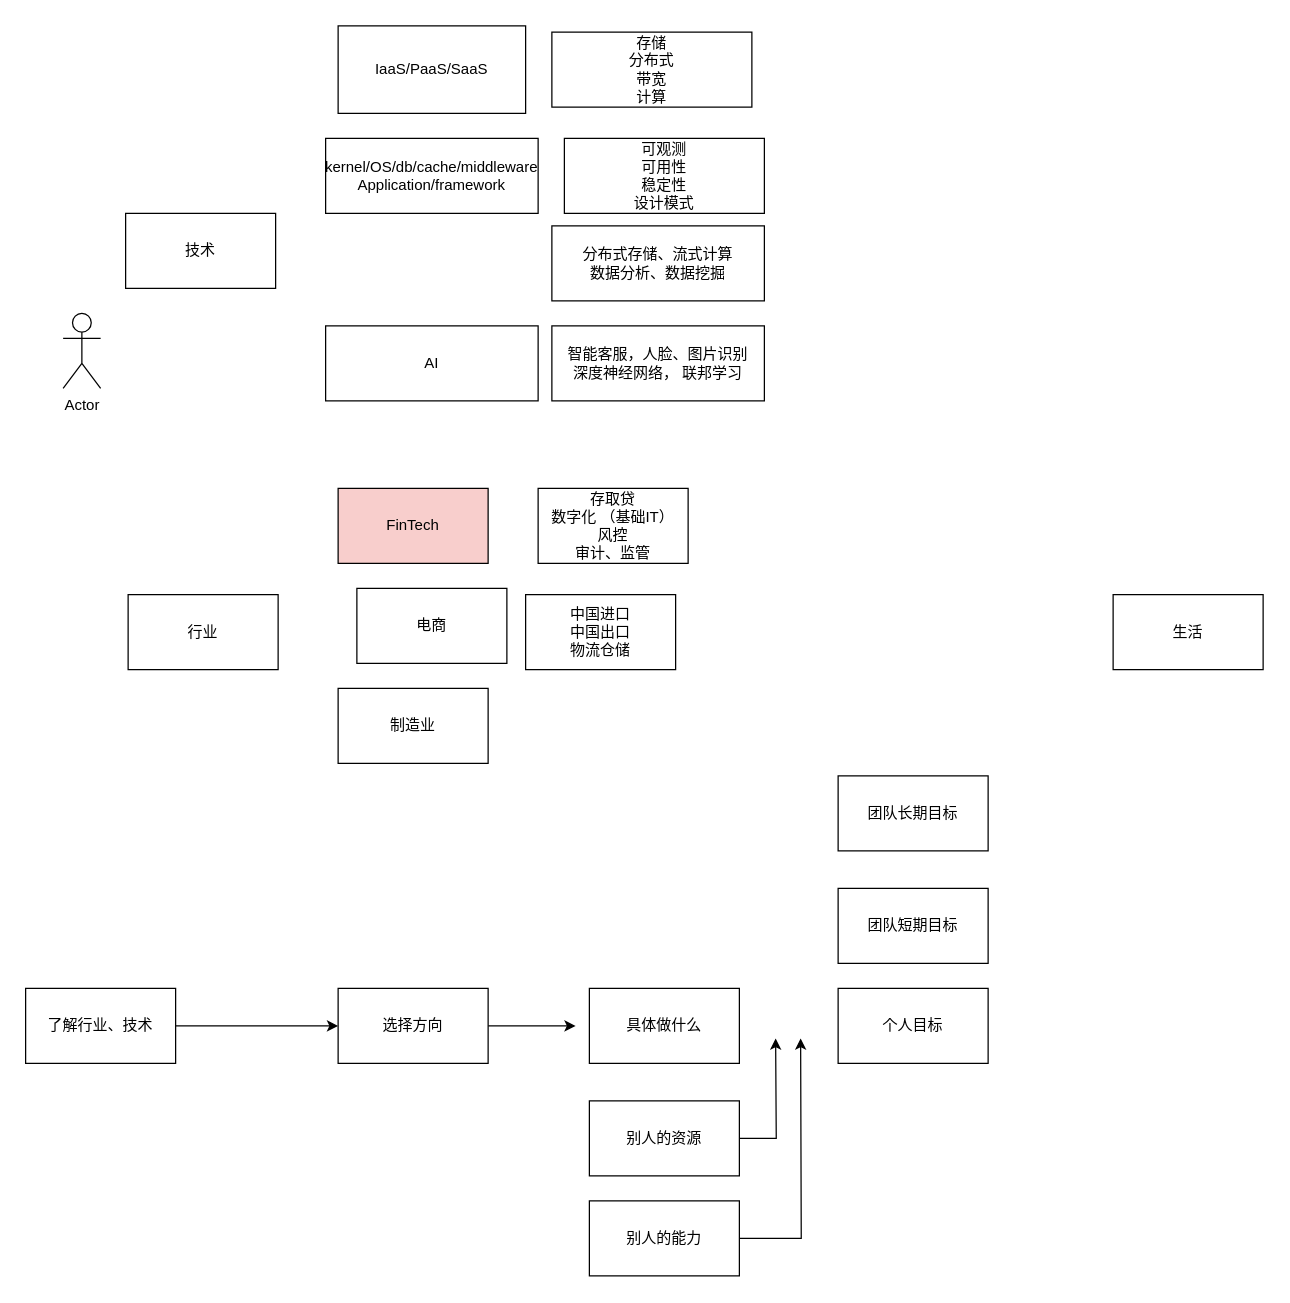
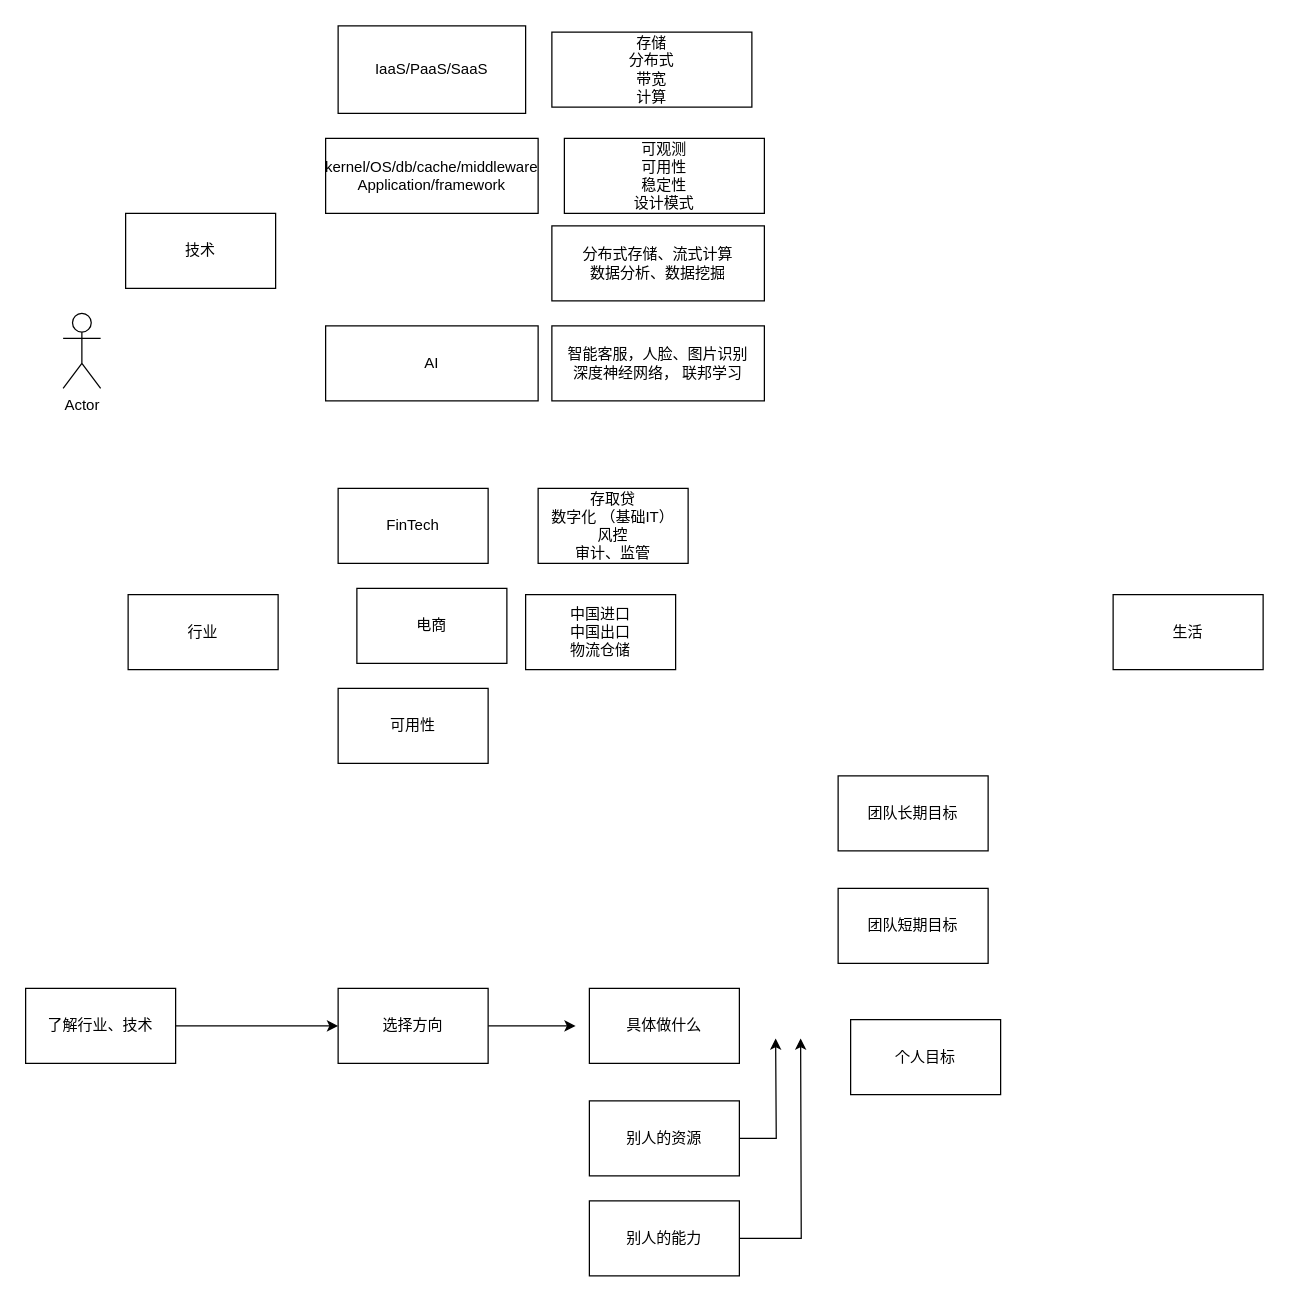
(413, 526) -> (413, 526)
(413, 726) -> (413, 726)
(913, 1026) -> (926, 1057)
